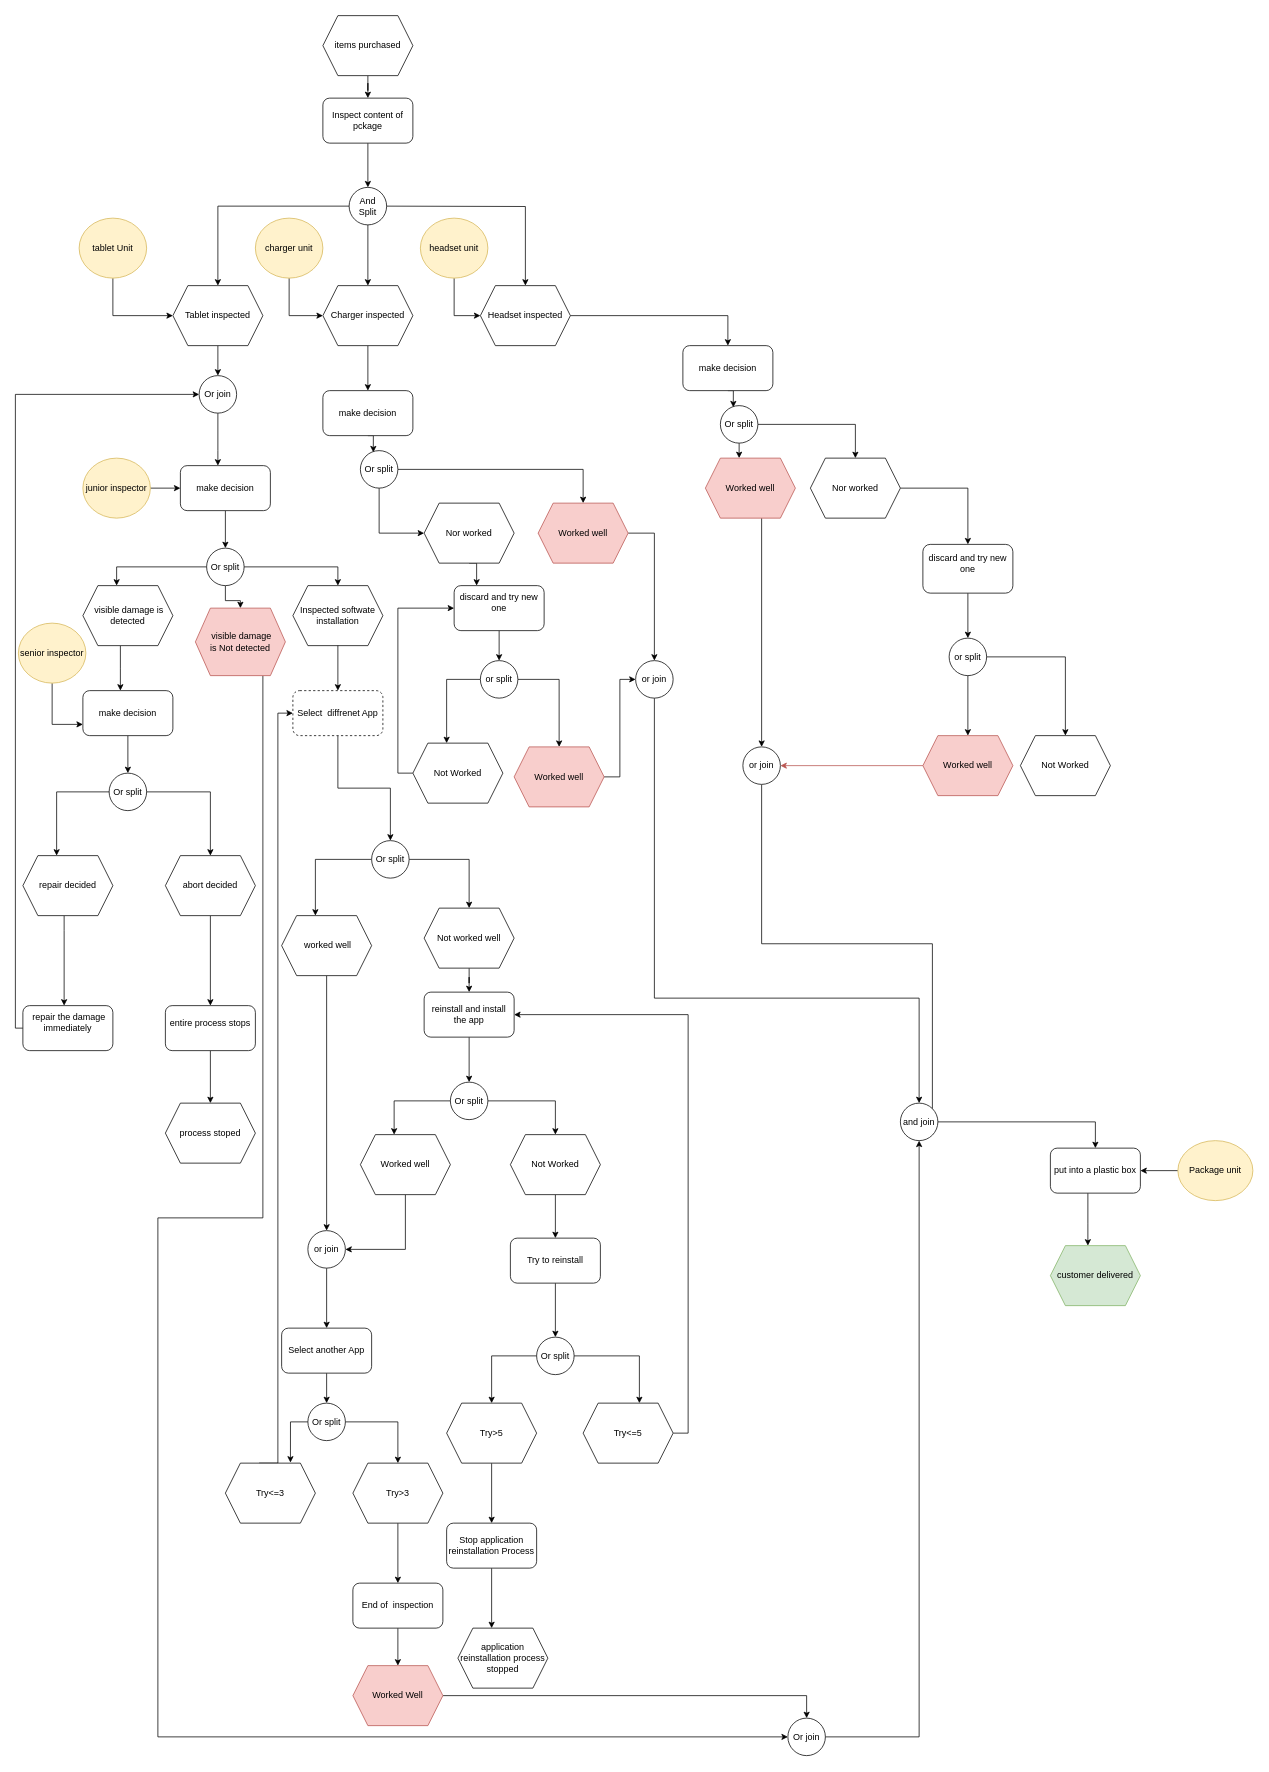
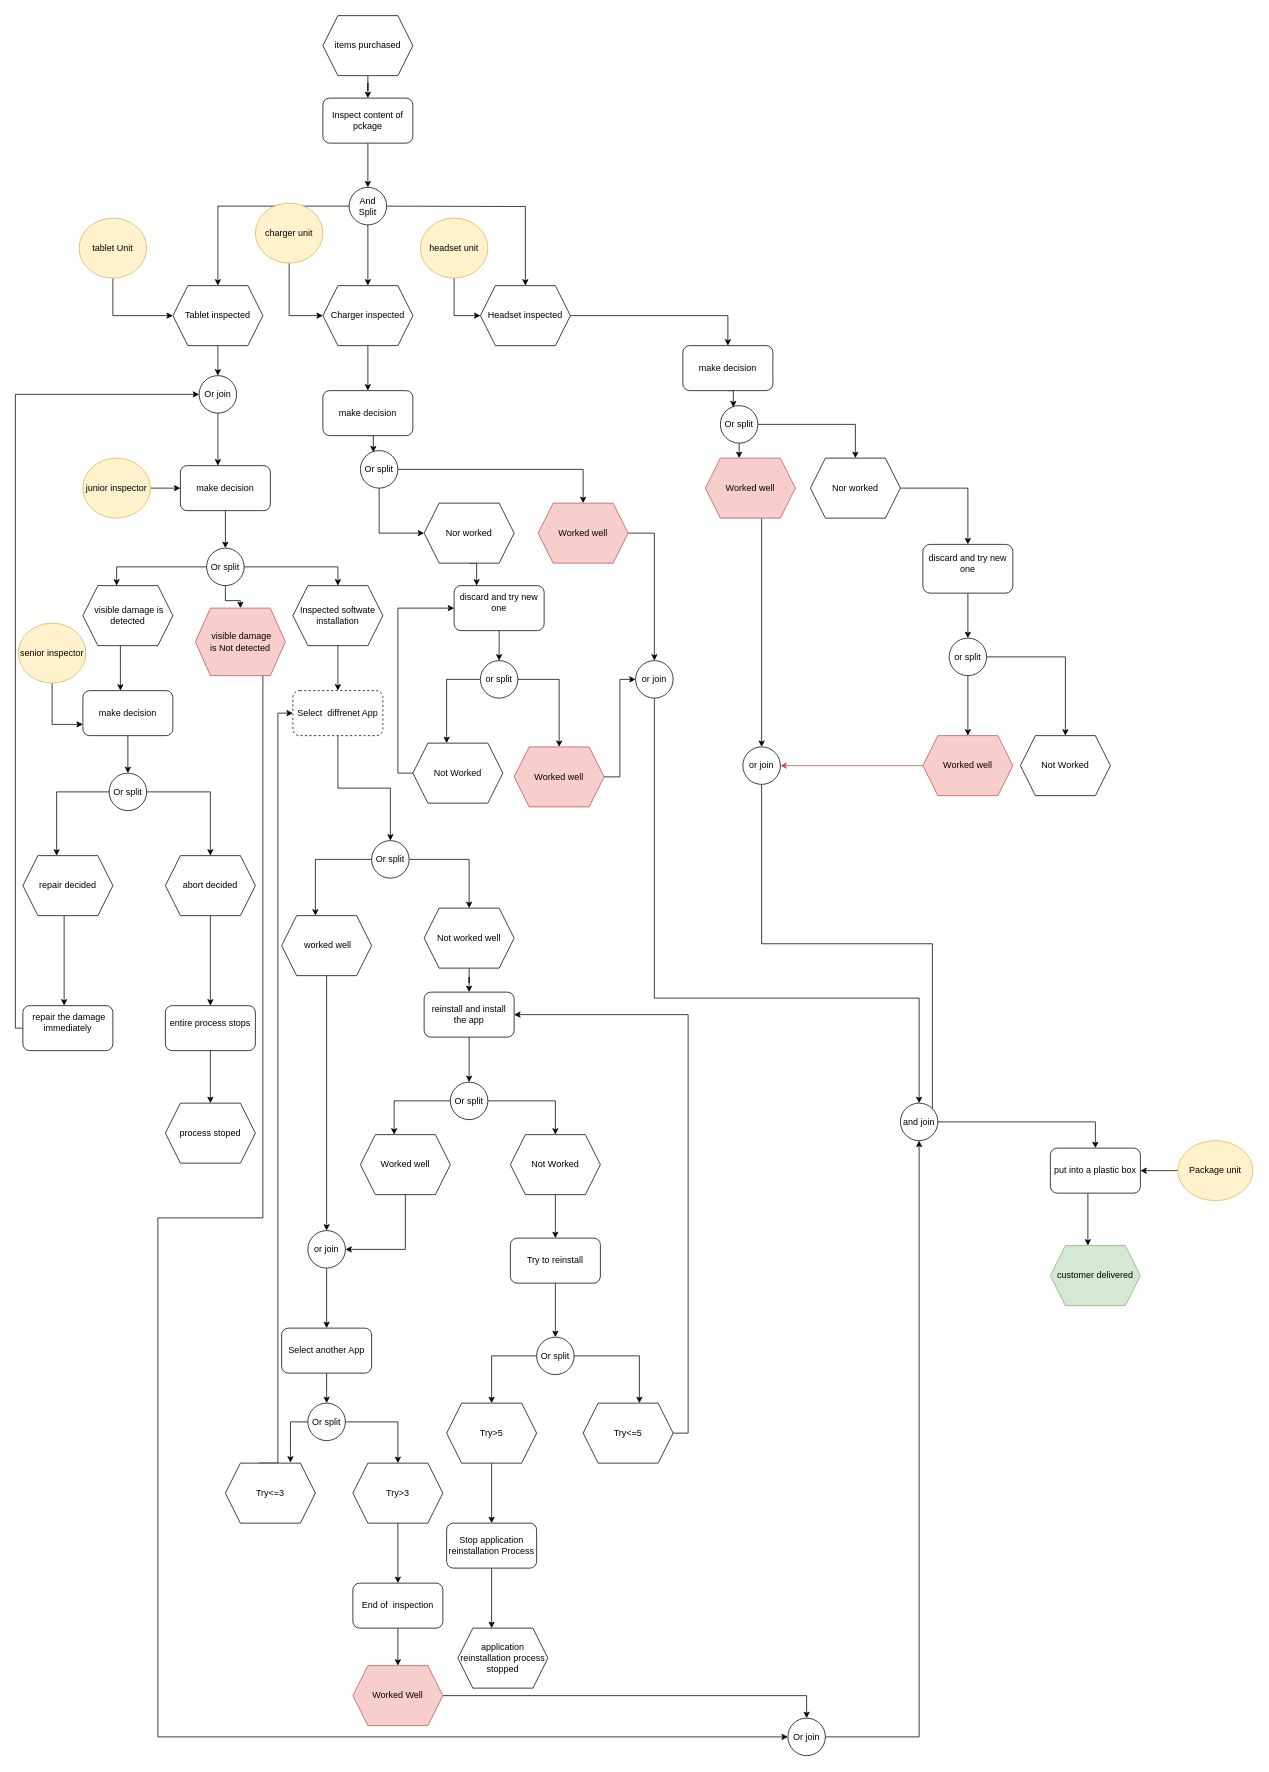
(289, 248) -> (289, 233)
